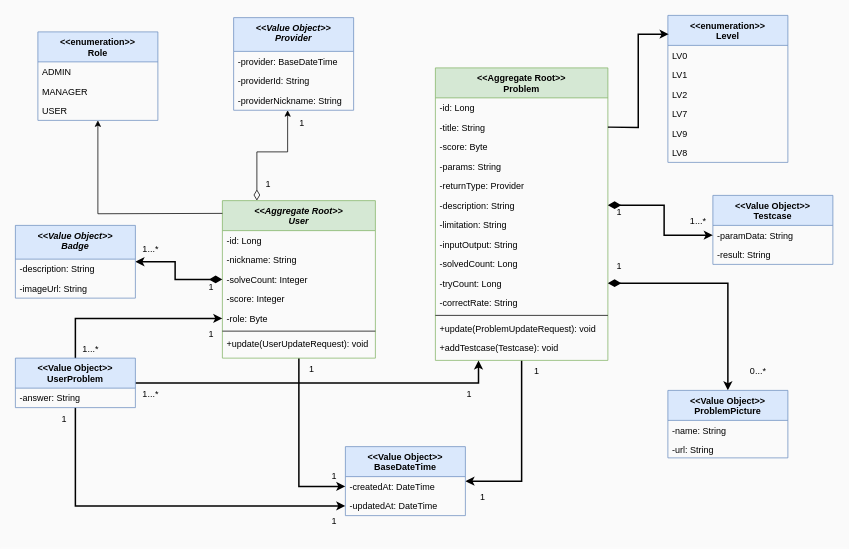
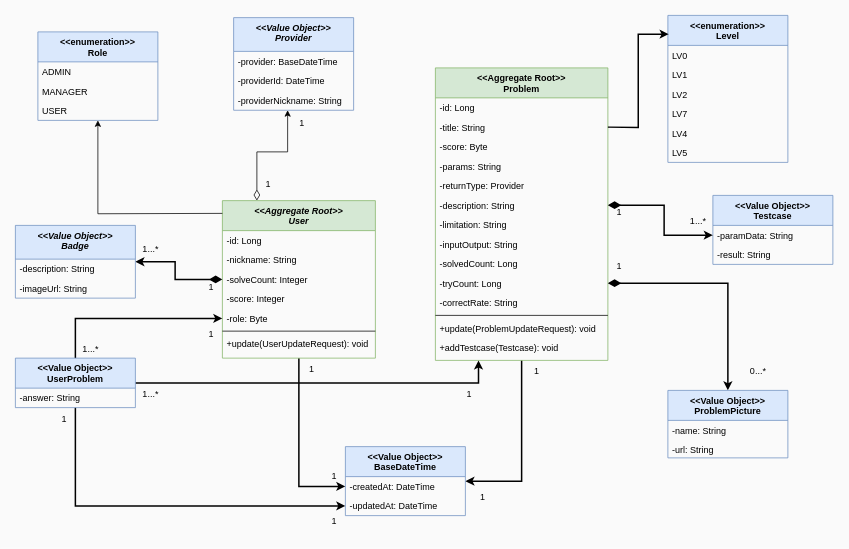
(281, 81) -> (286, 81)
(680, 134) -> (680, 134)
(680, 153) -> (680, 153)
